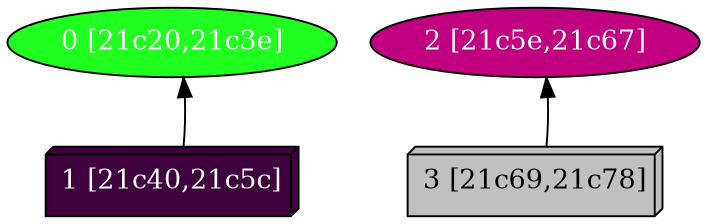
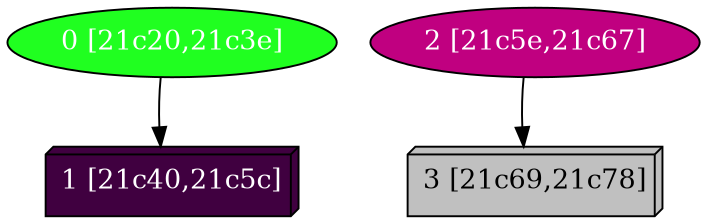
(185, 122) -> (159, 102)
(548, 122) -> (522, 102)
